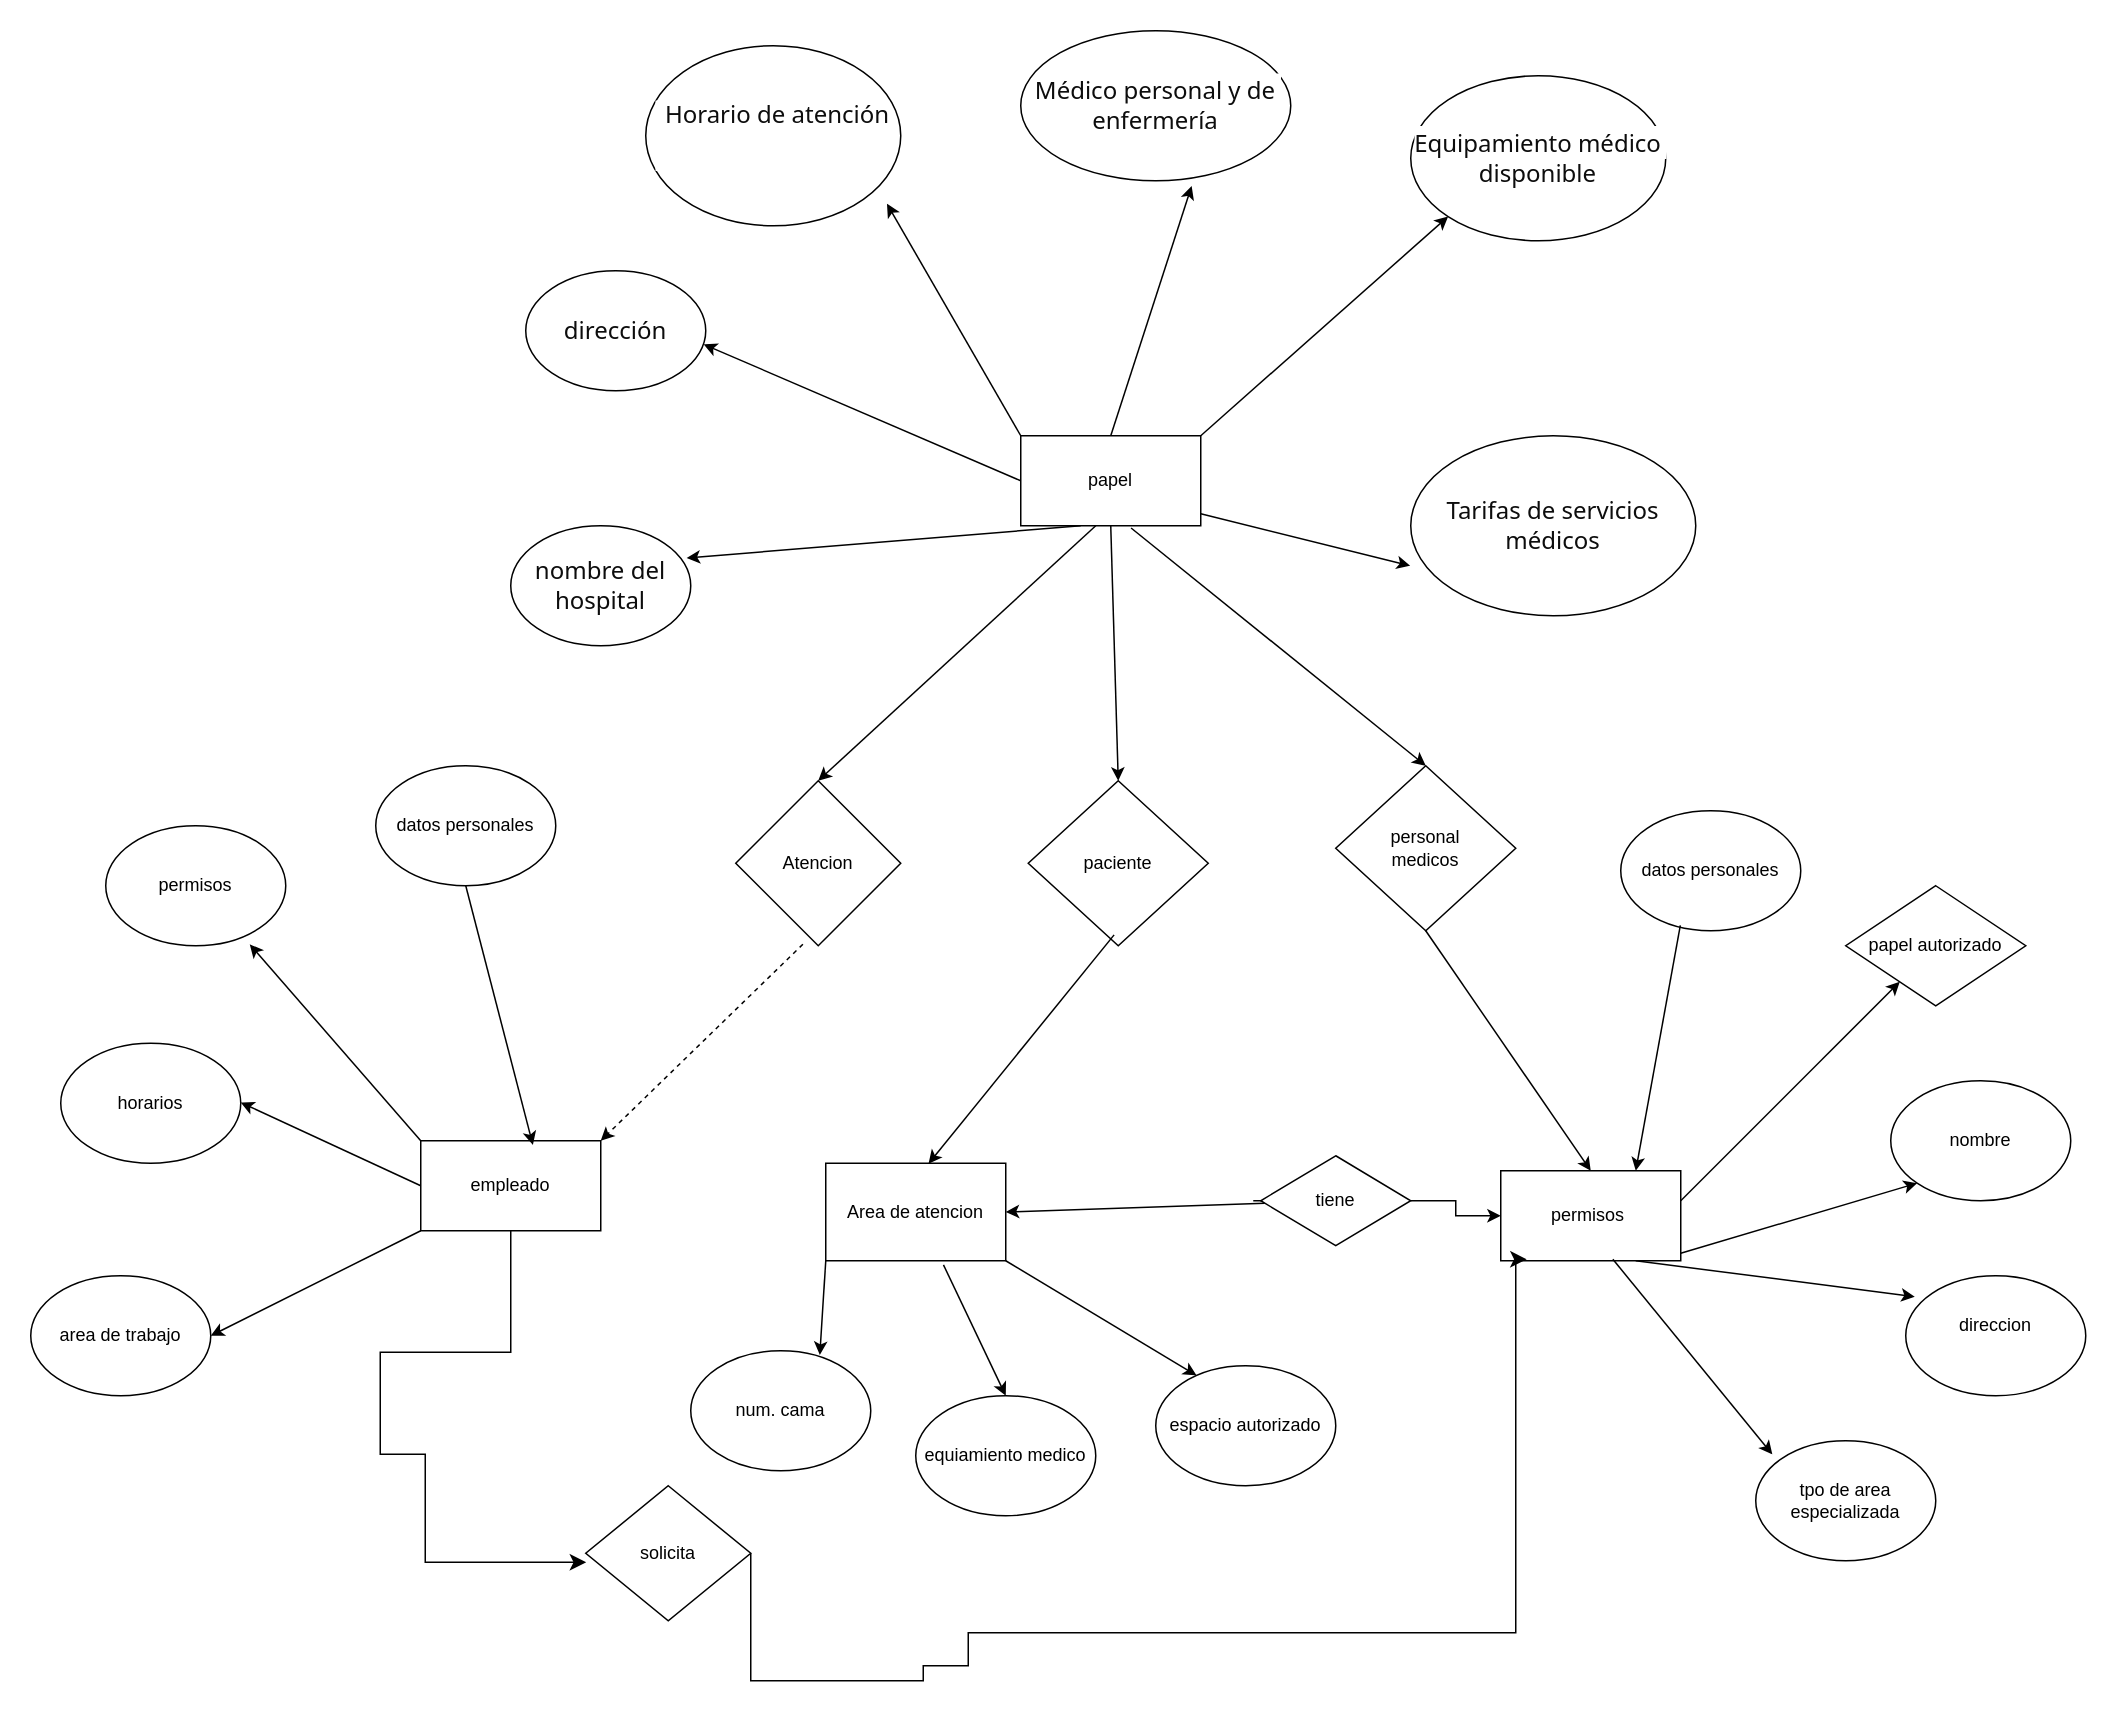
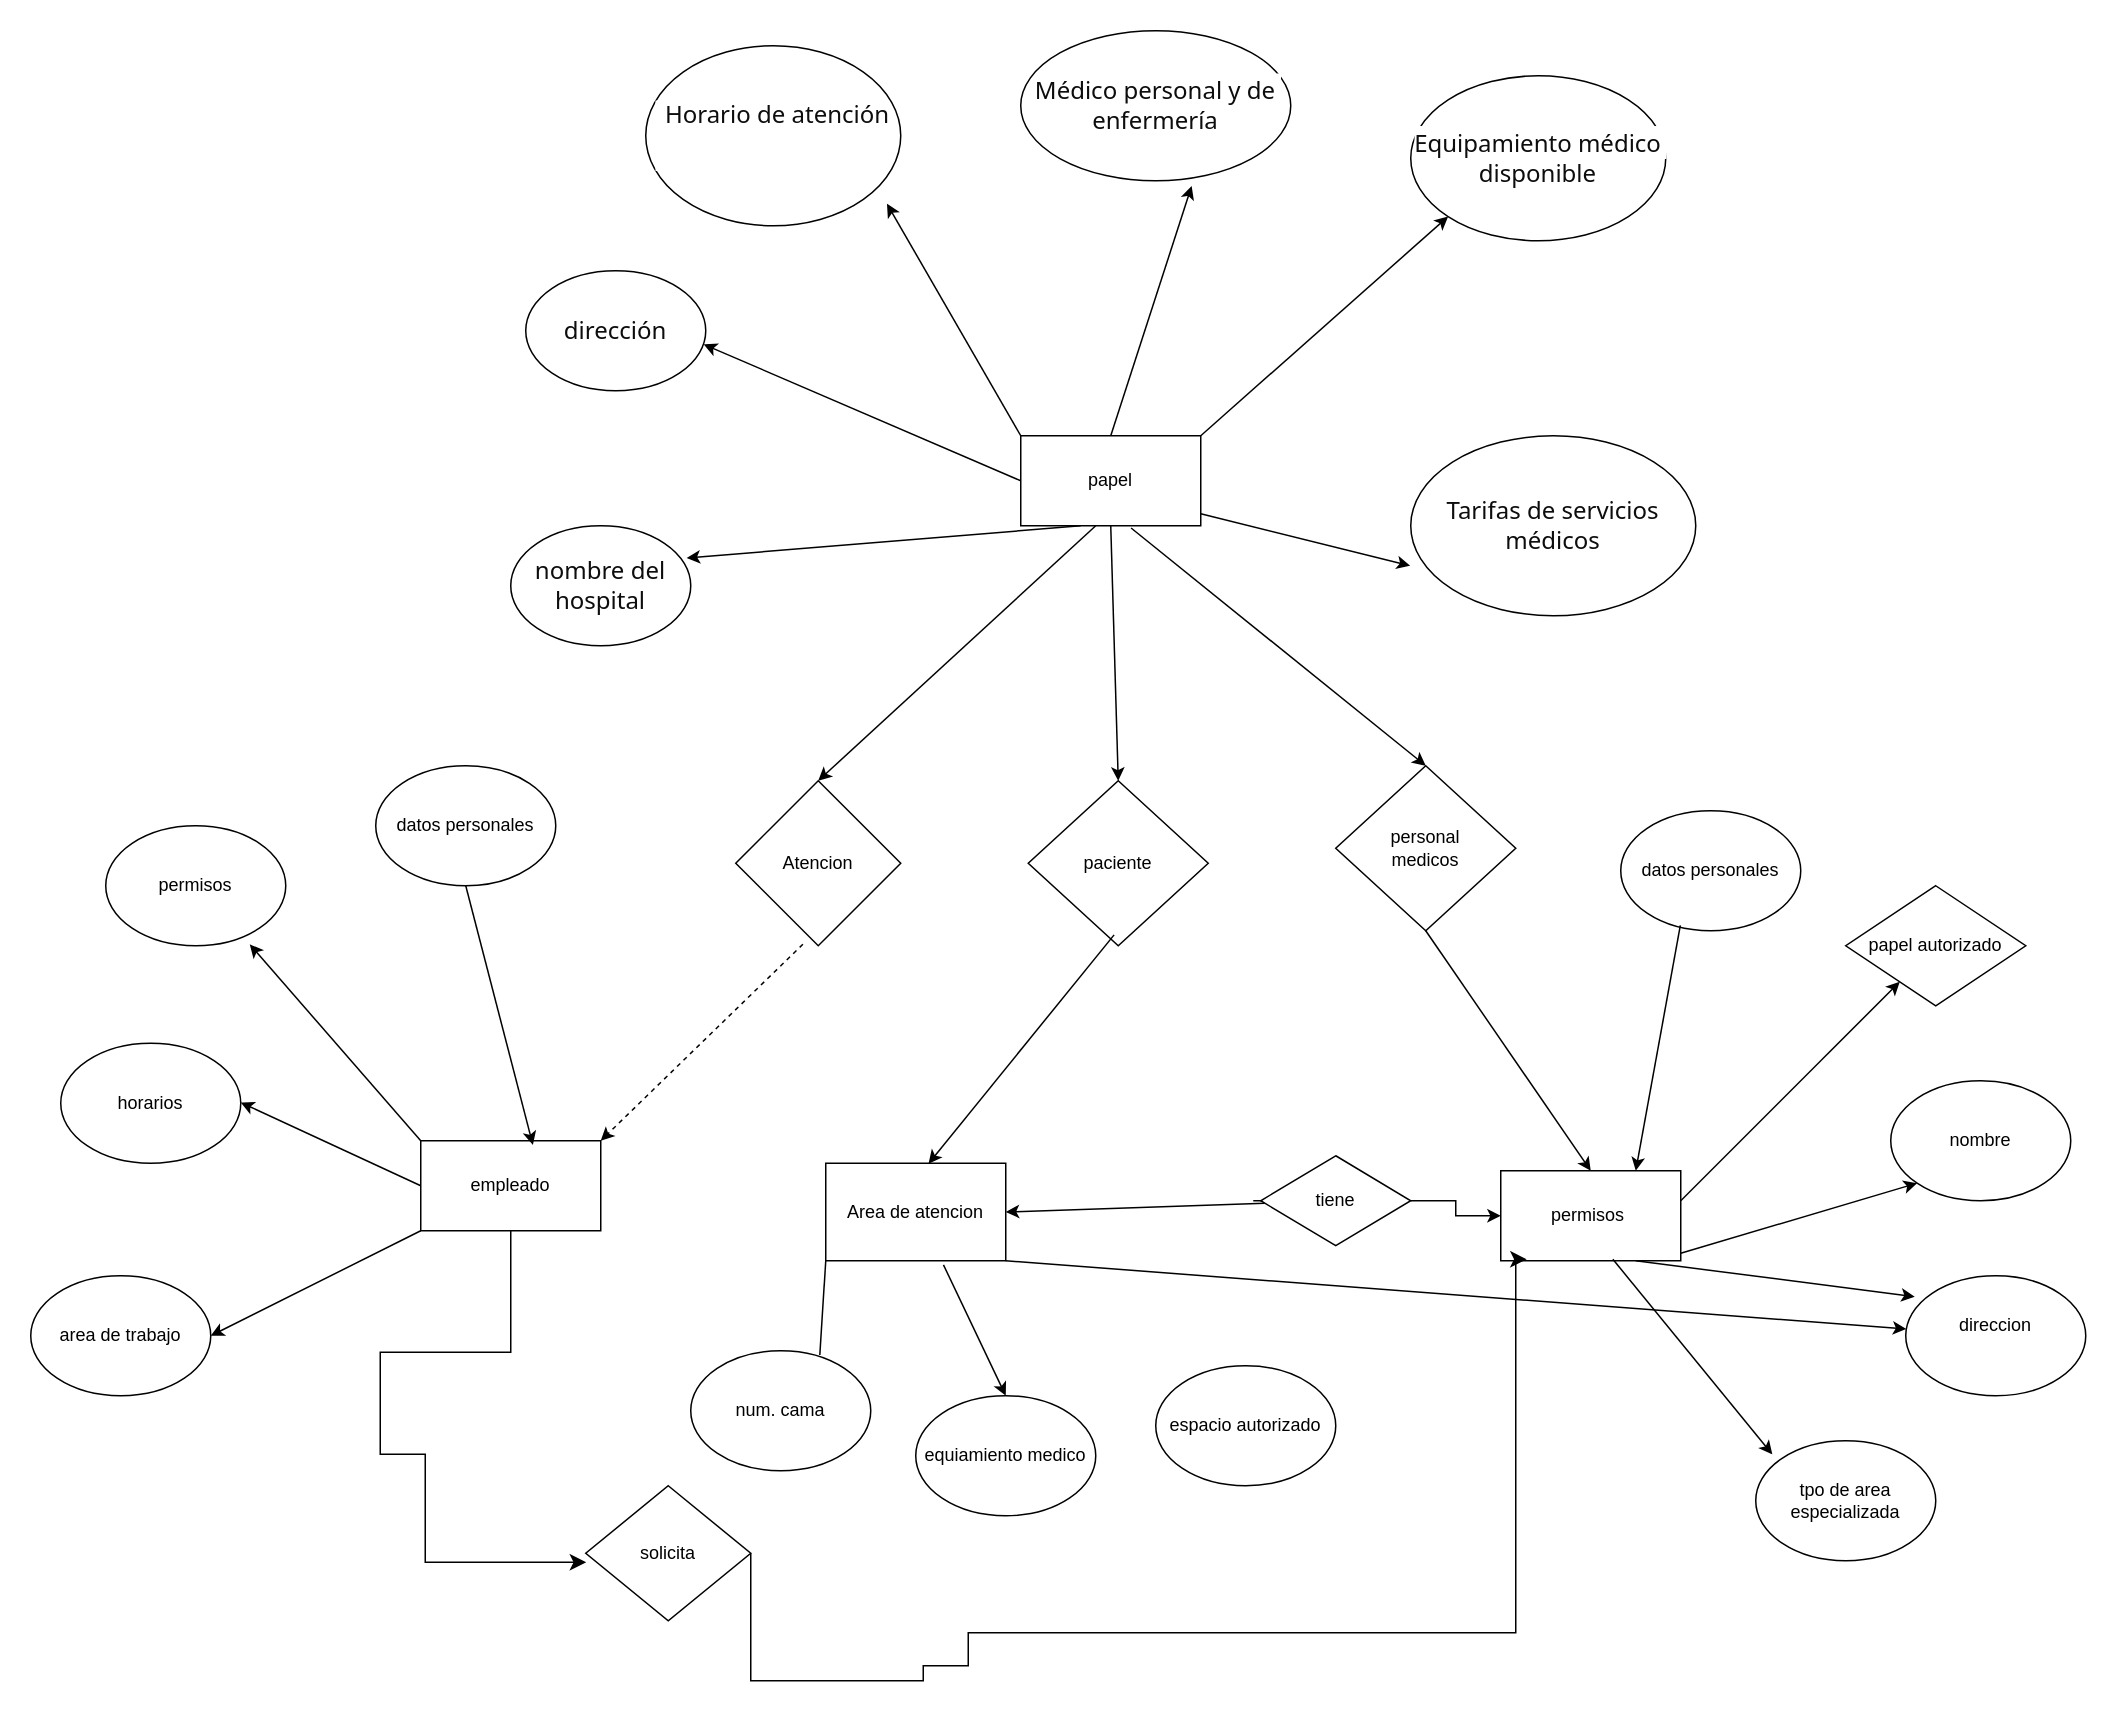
(1097, 1315) -> (1451, 1294)
(821, 1343) -> (820, 1348)
